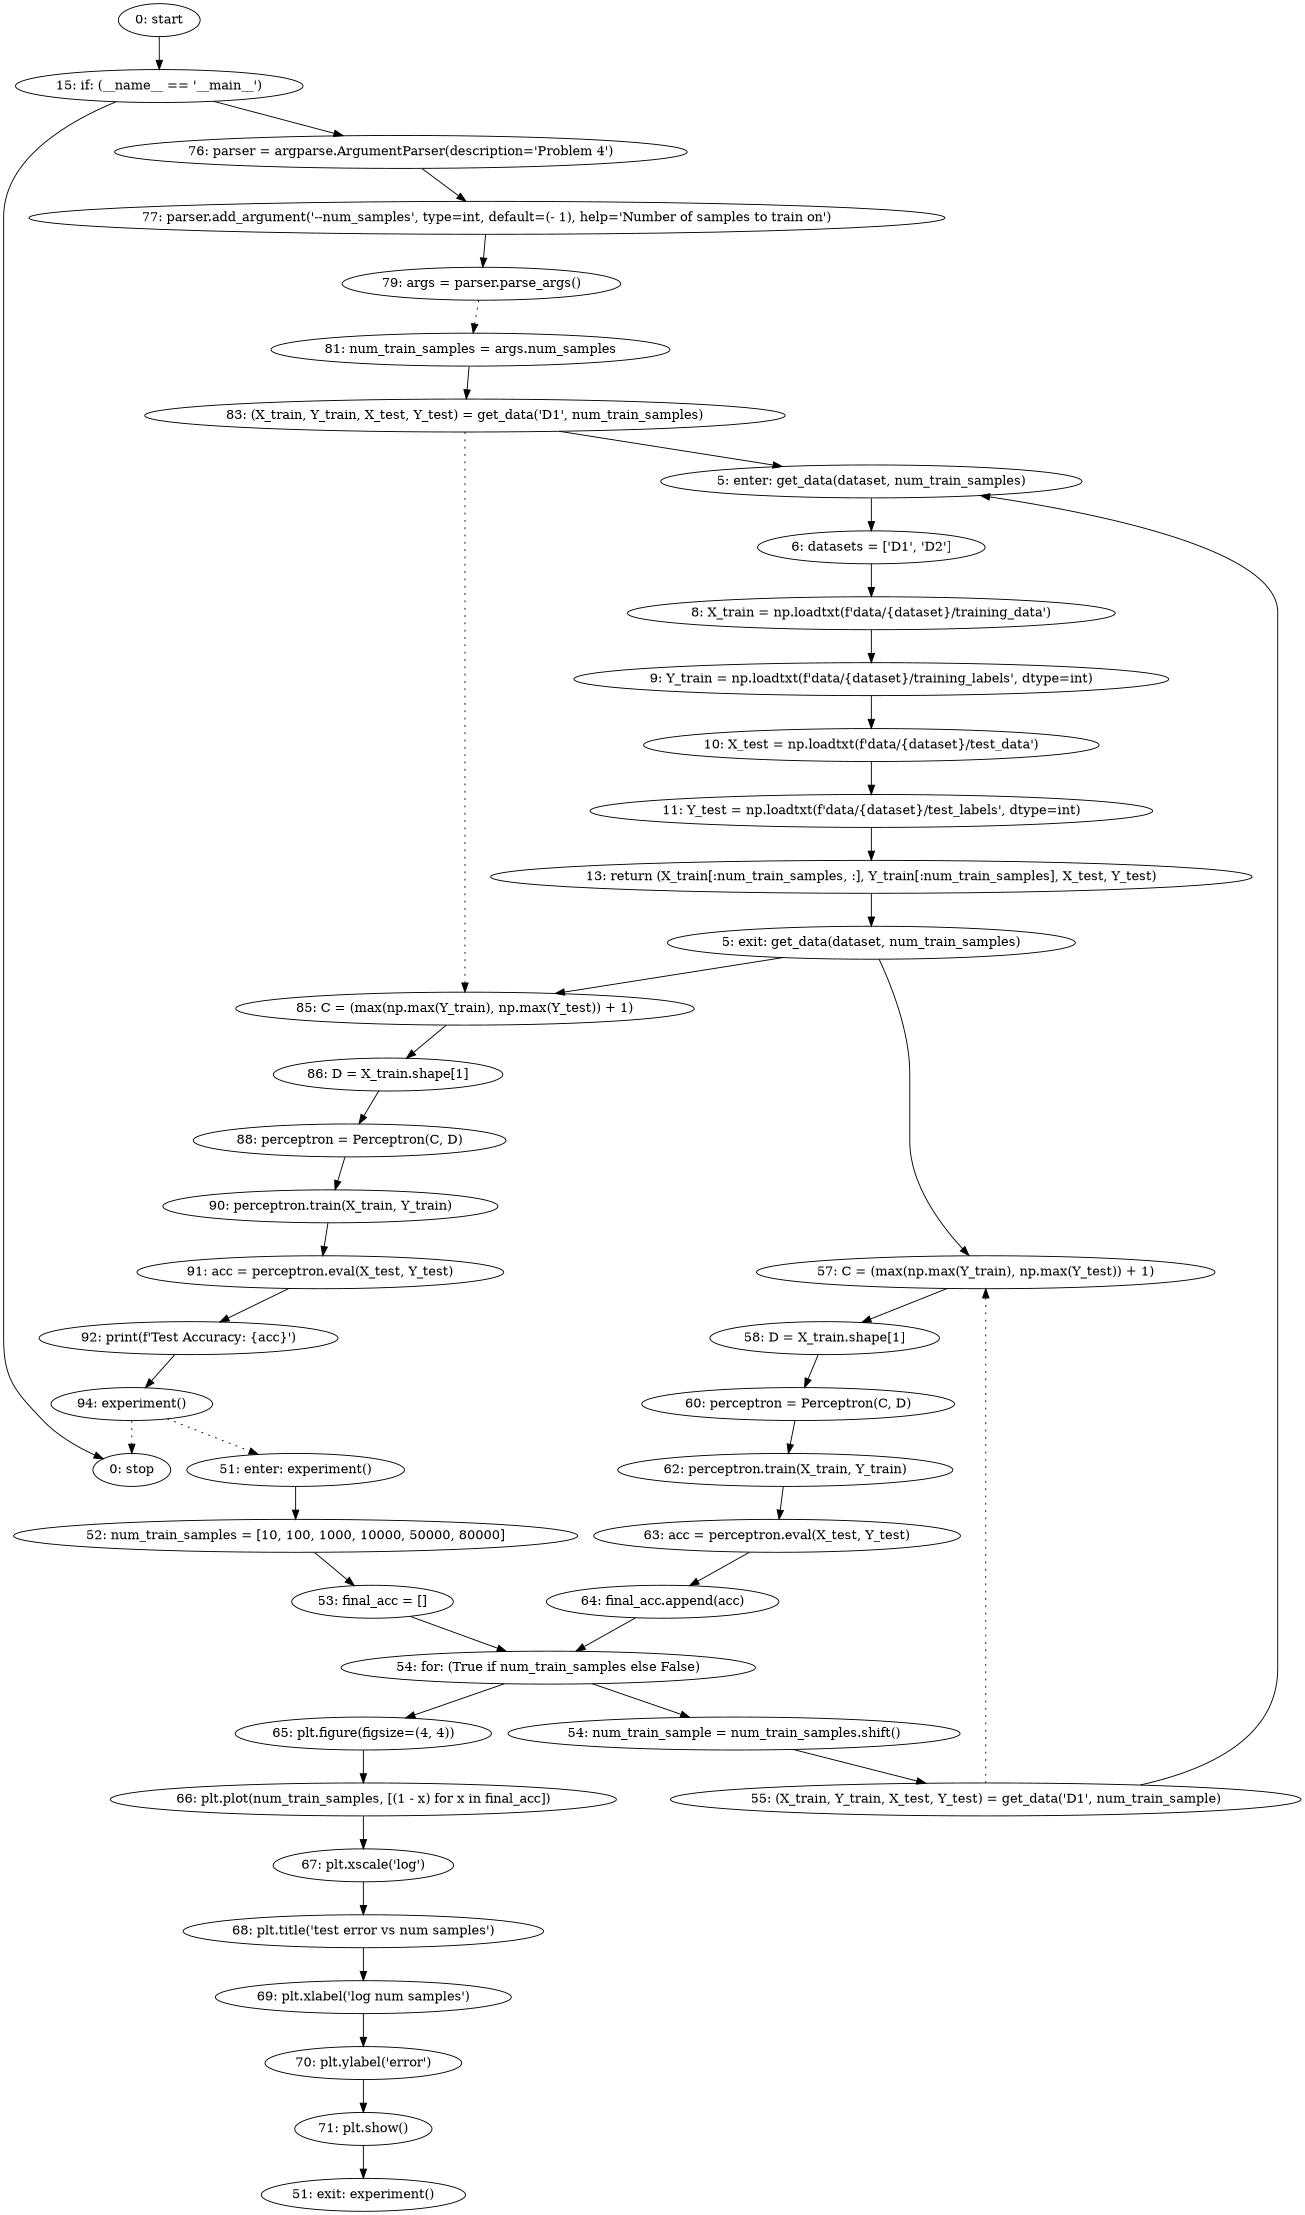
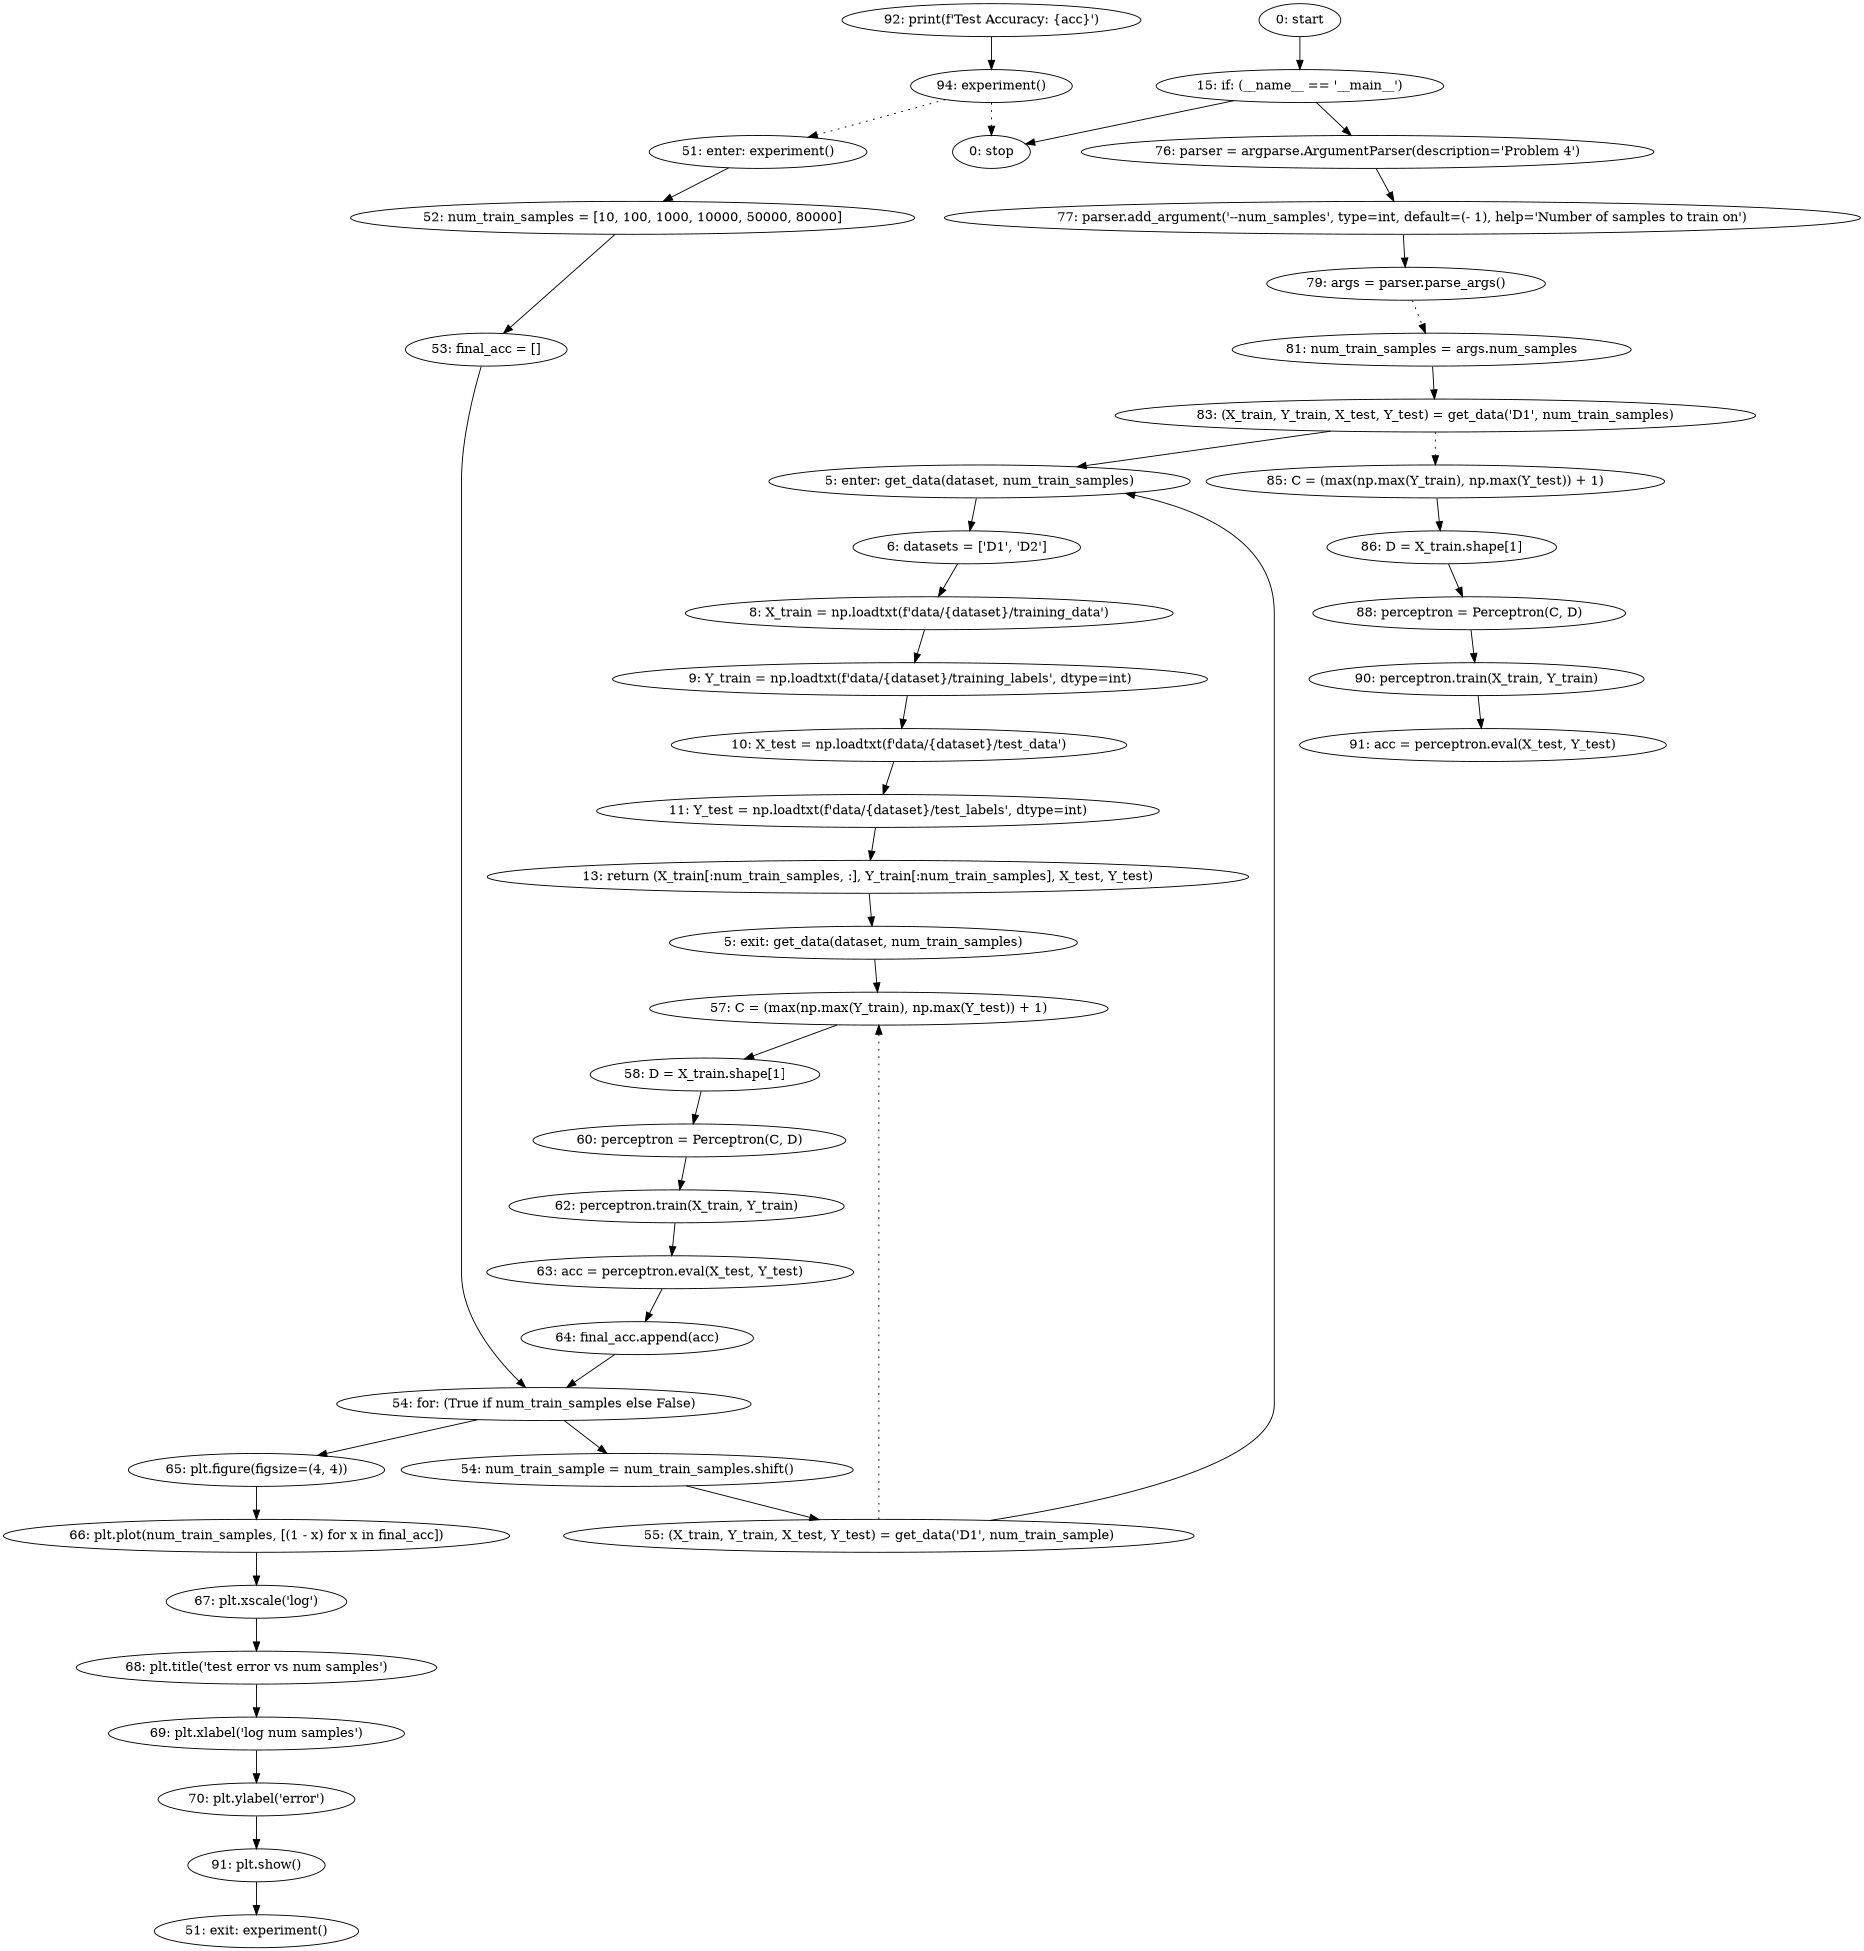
(674, 975) -> none
(258, 1303) -> none
(363, 2129) -> (256, 1865)
